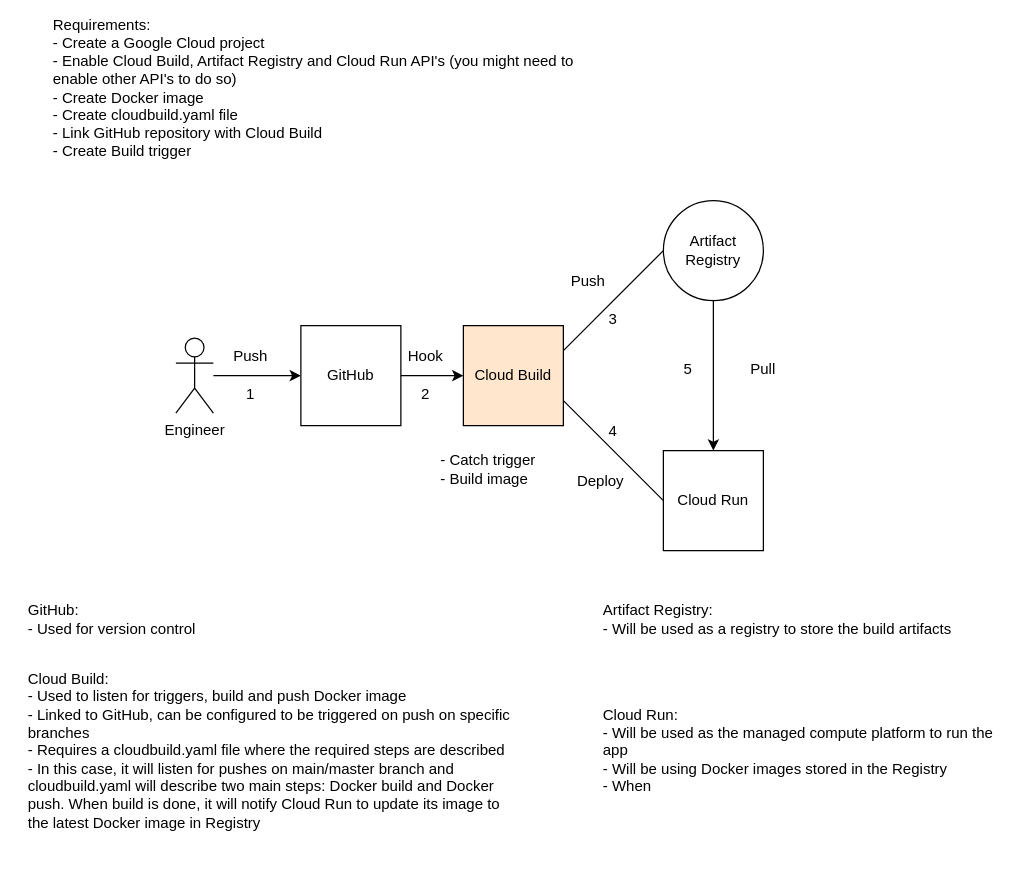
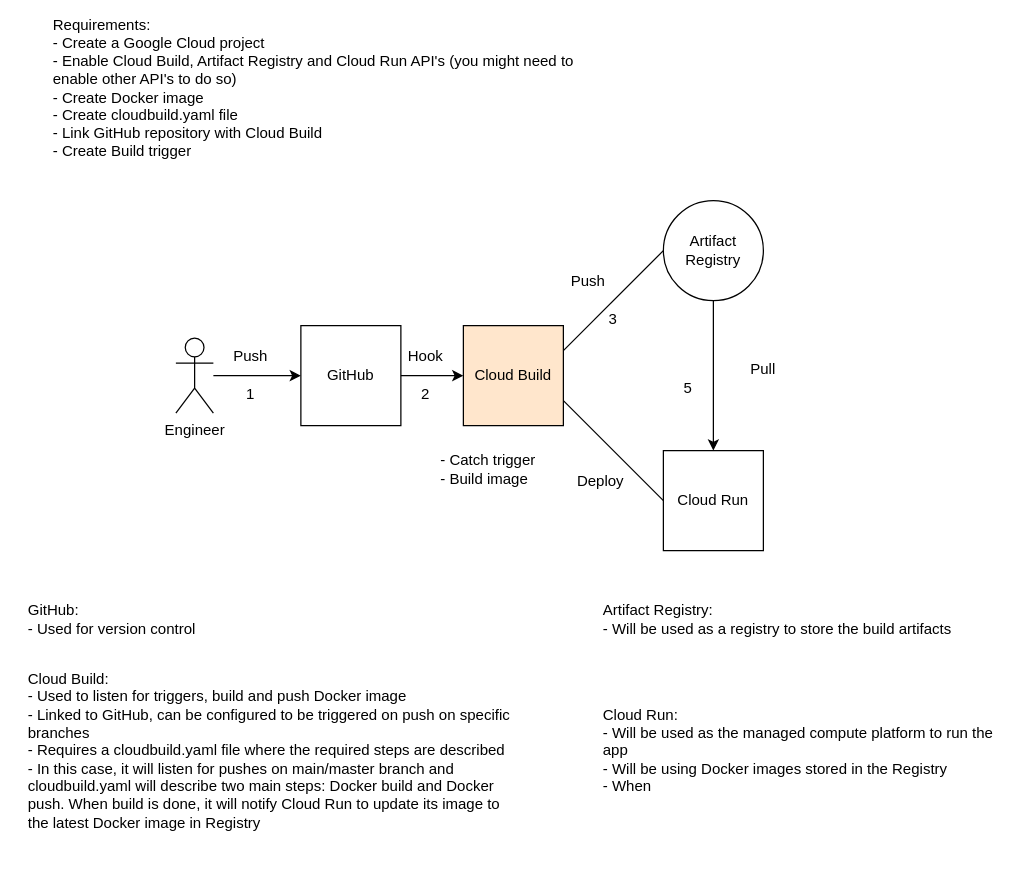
(688, 369) -> (688, 388)
(613, 432) -> none
